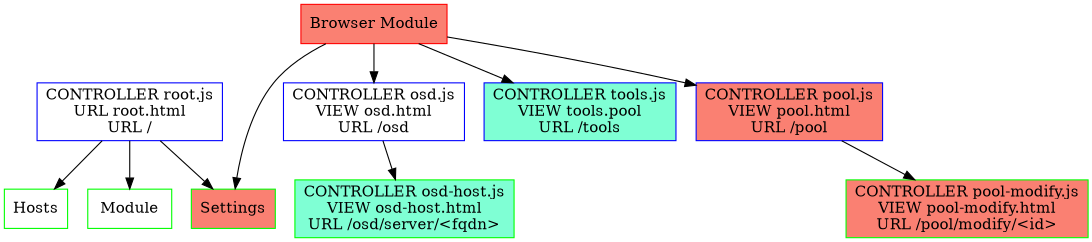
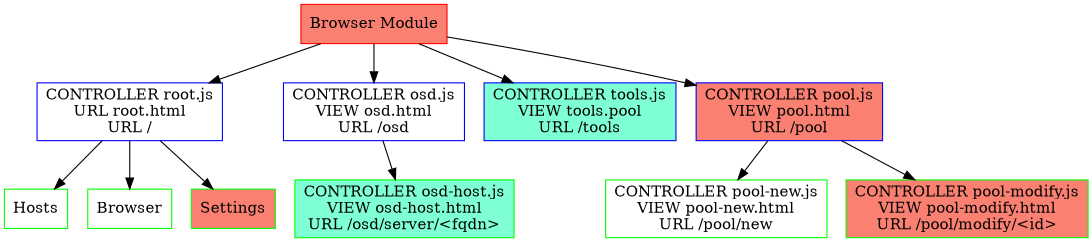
(263, 98) -> (270, 61)
(130, 209) -> (130, 209)
none -> (716, 209)
